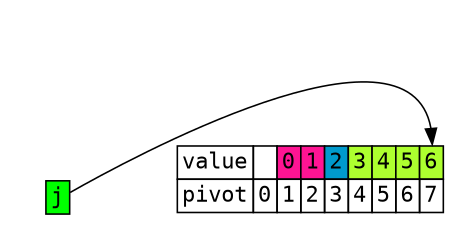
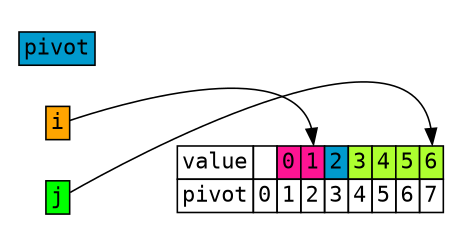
none -> (57, 48)
none -> (57, 122)
